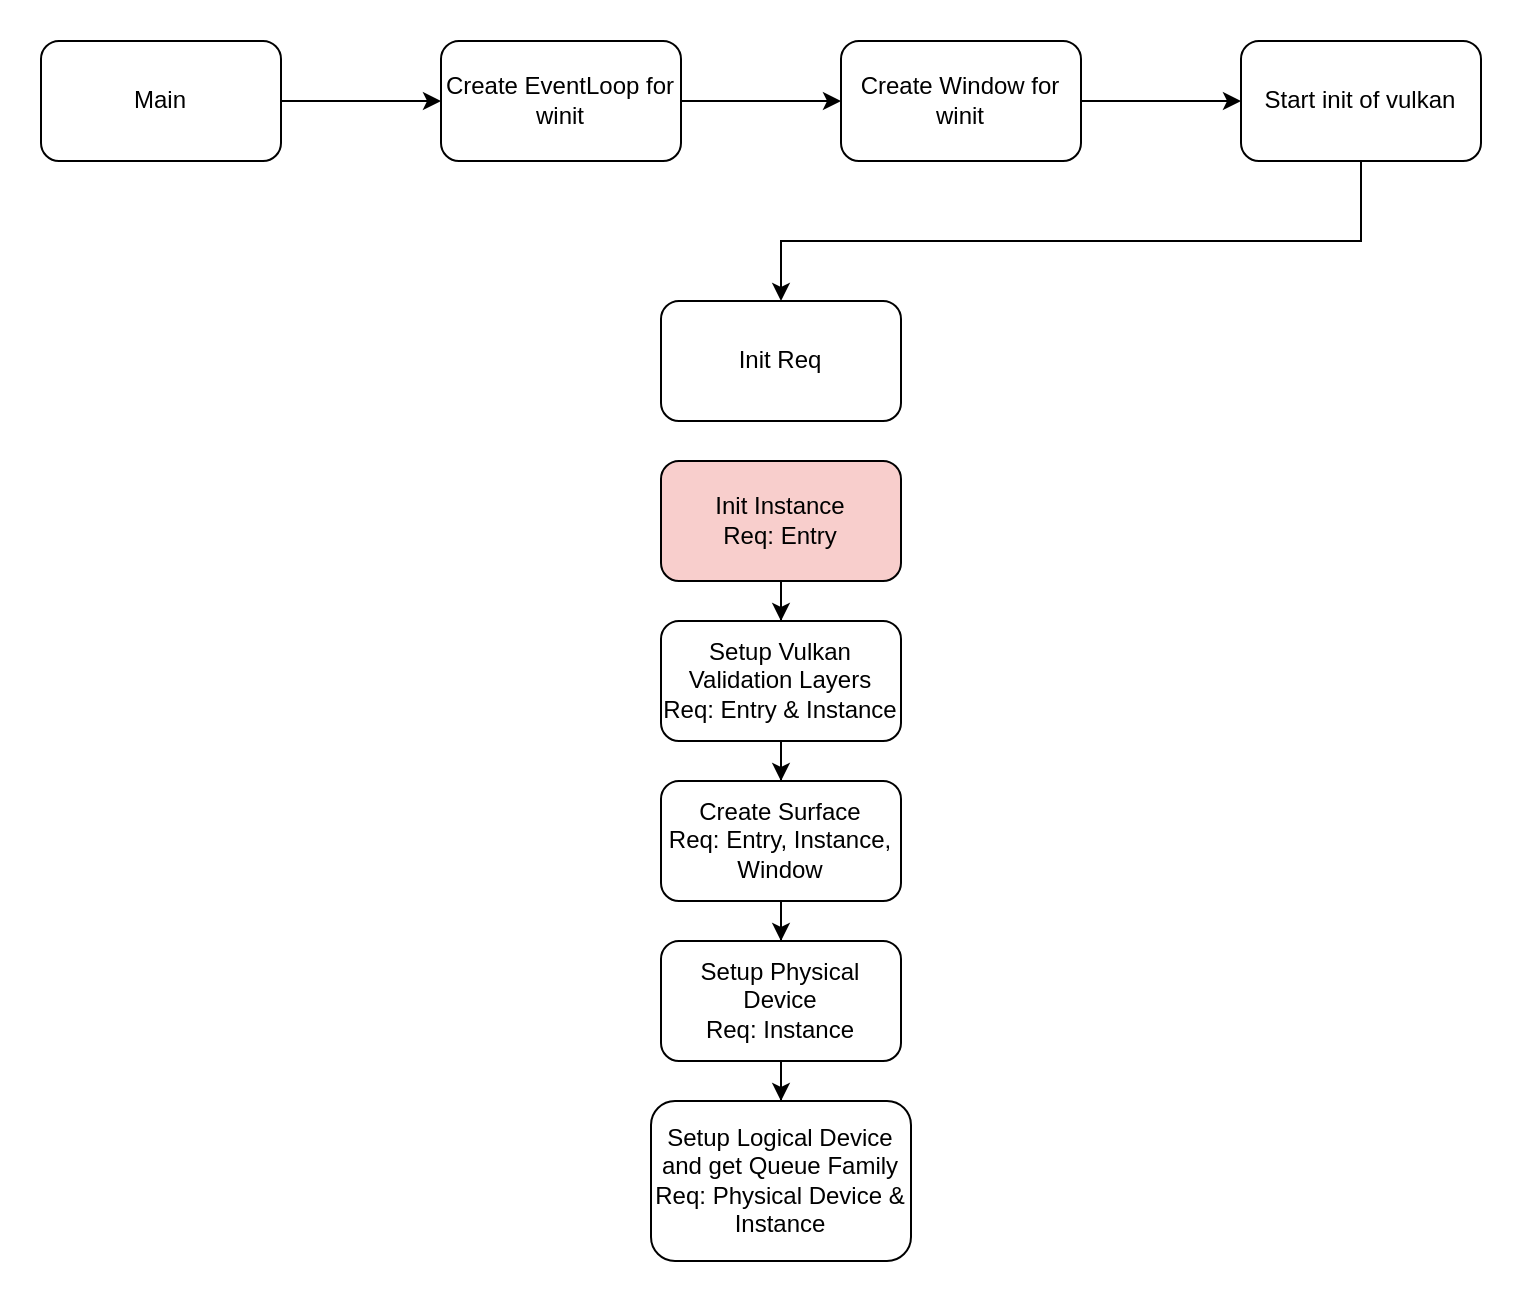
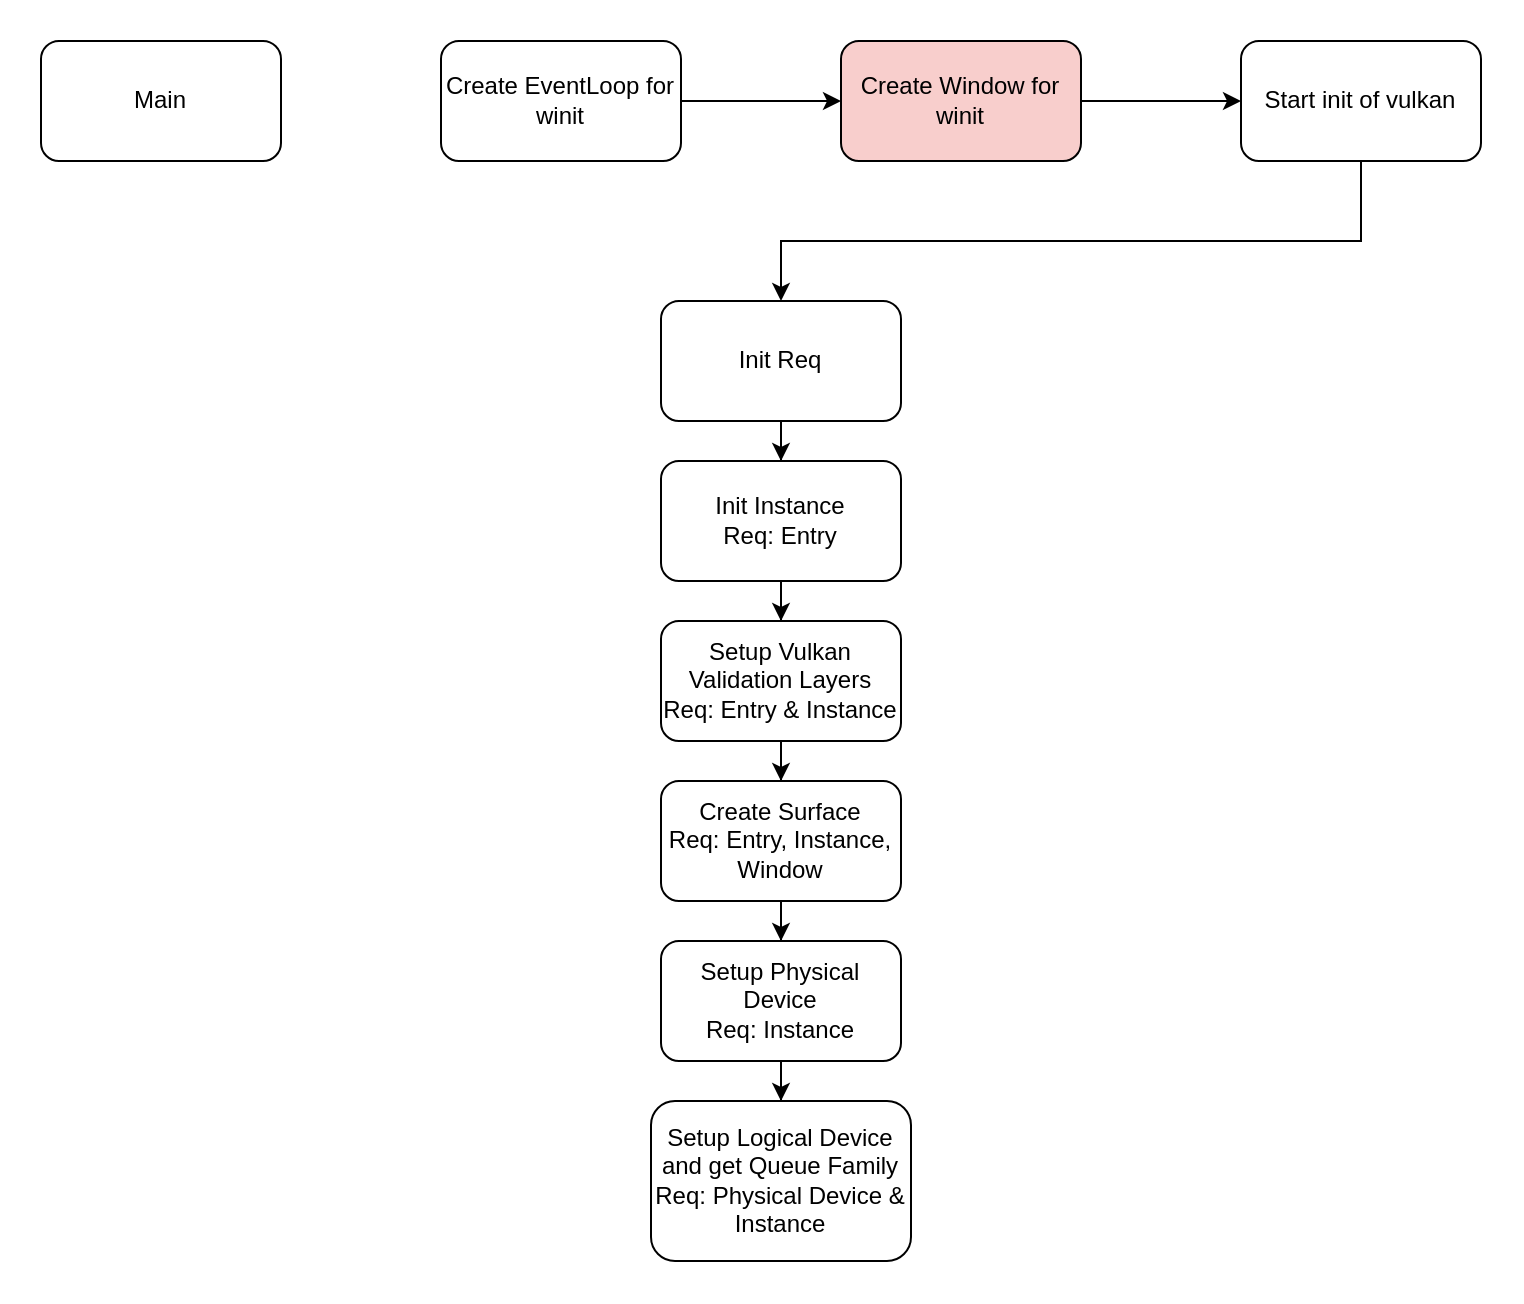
(354, 101) -> none
(961, 101) -> (961, 101)
none -> (781, 448)
(781, 521) -> (781, 521)
